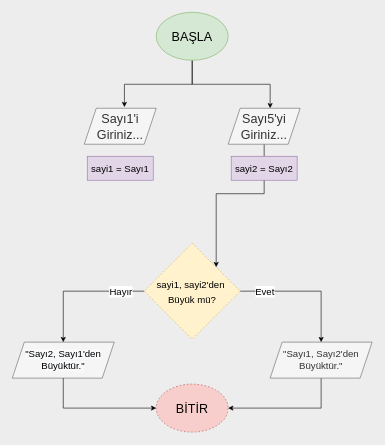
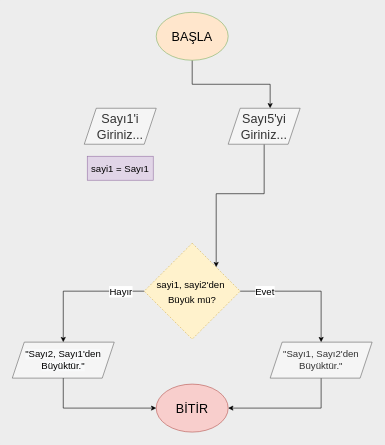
(192, 36) -> (192, 36)
(124, 93) -> none
(264, 168) -> none
(192, 408) -> (192, 408)
